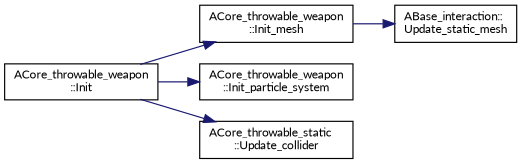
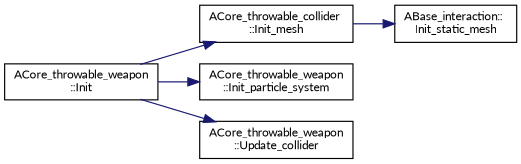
(276, 24) -> (276, 24)
(456, 24) -> (456, 24)
(276, 140) -> (276, 140)
